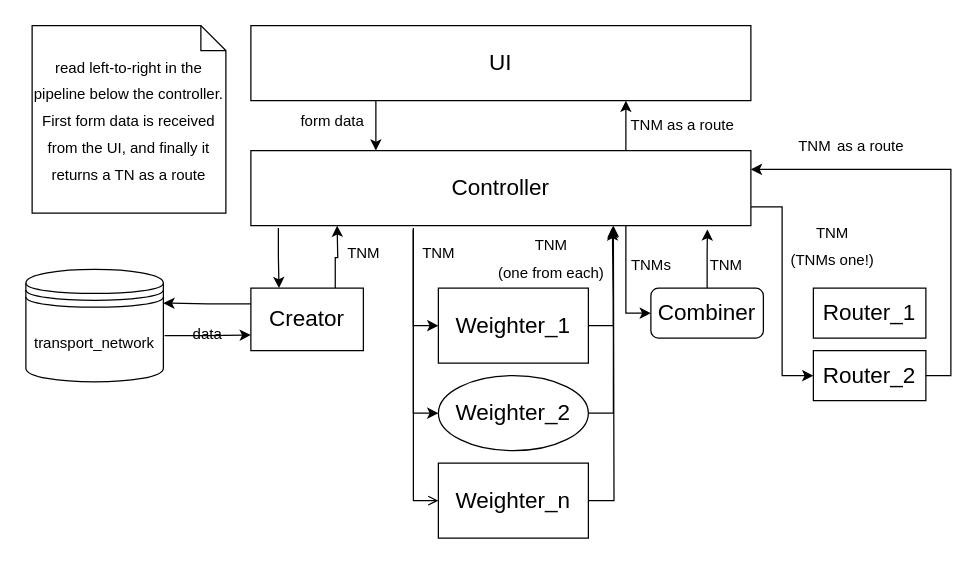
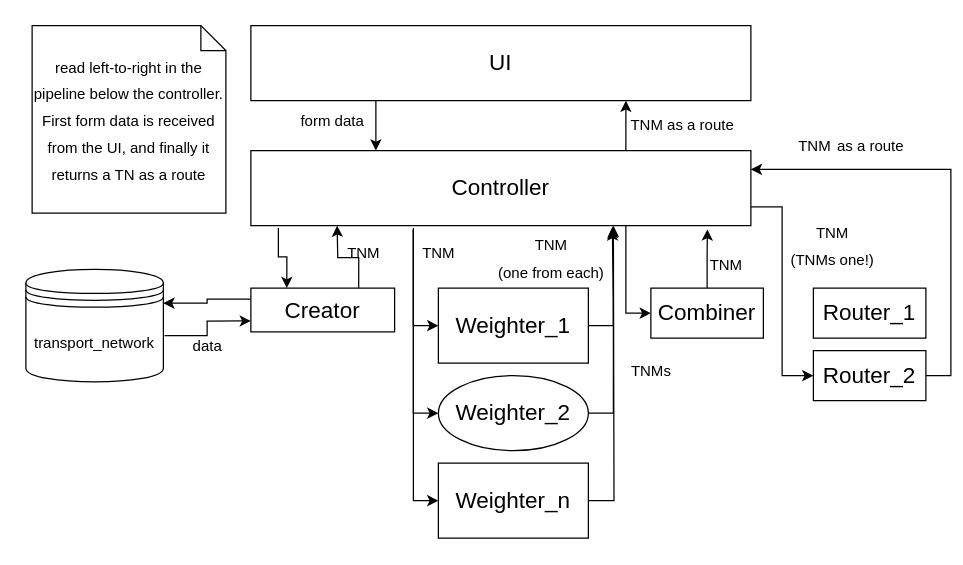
(651, 263) -> (651, 369)
(707, 313) -> (707, 313)
(307, 319) -> (323, 310)
(207, 332) -> (207, 344)
(430, 501) -> (428, 501)
